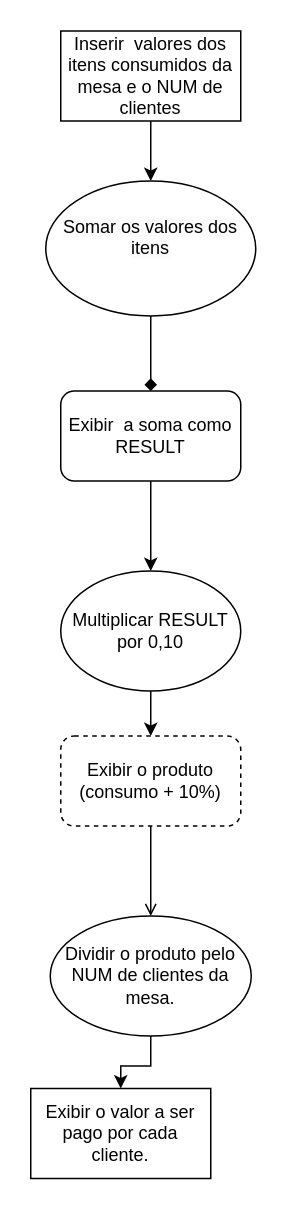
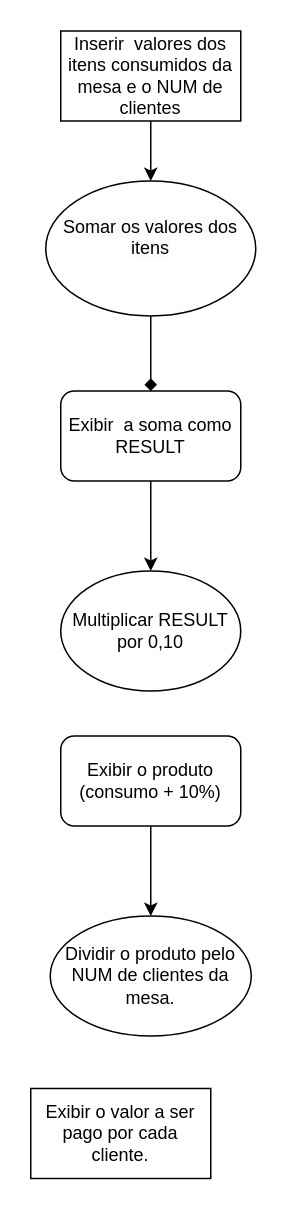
(151, 719) -> none
(151, 781) -> (151, 781)
(151, 906) -> (151, 904)
(145, 1066) -> none
